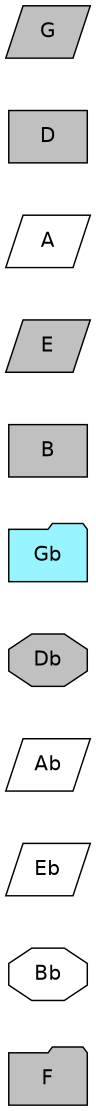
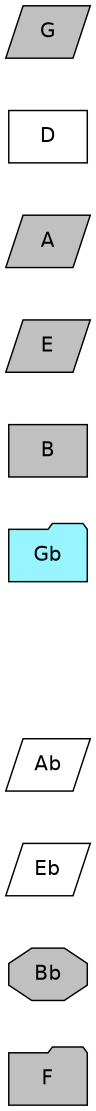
(48, 137) -> (48, 137)
(48, 241) -> (48, 241)
(48, 660) -> none
(48, 974) -> (48, 974)
